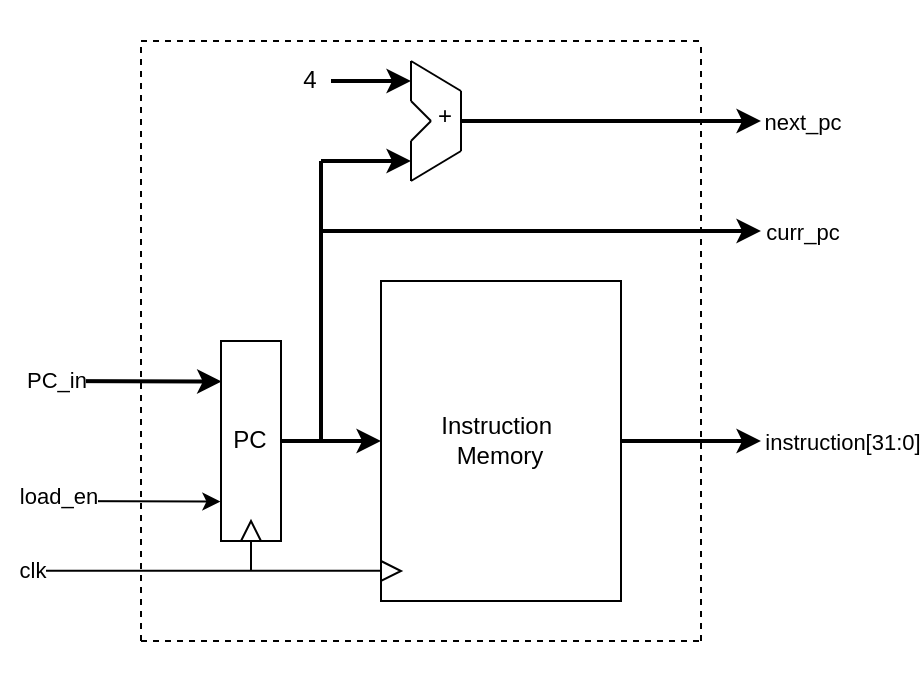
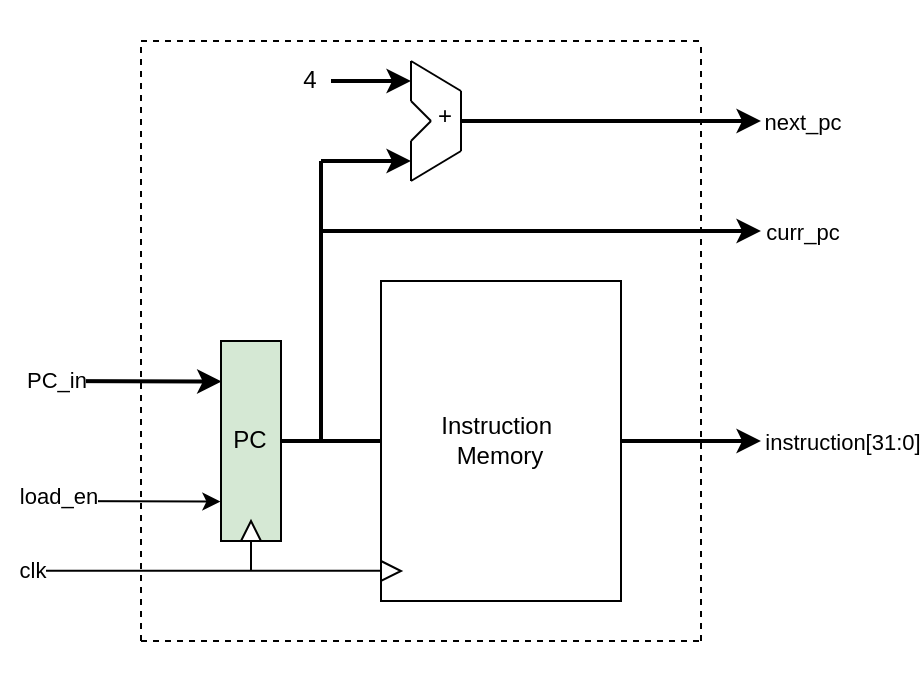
(251, 441) -> (251, 441)
(362, 441) -> (370, 441)
